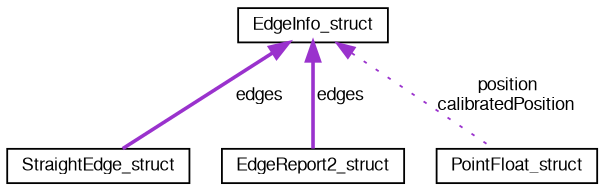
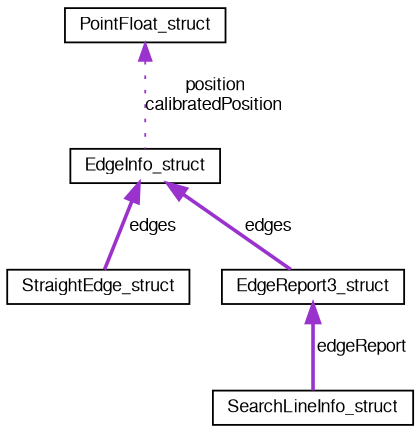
(423, 101) -> (145, 105)
(313, 166) -> (313, 287)
none -> (313, 408)
